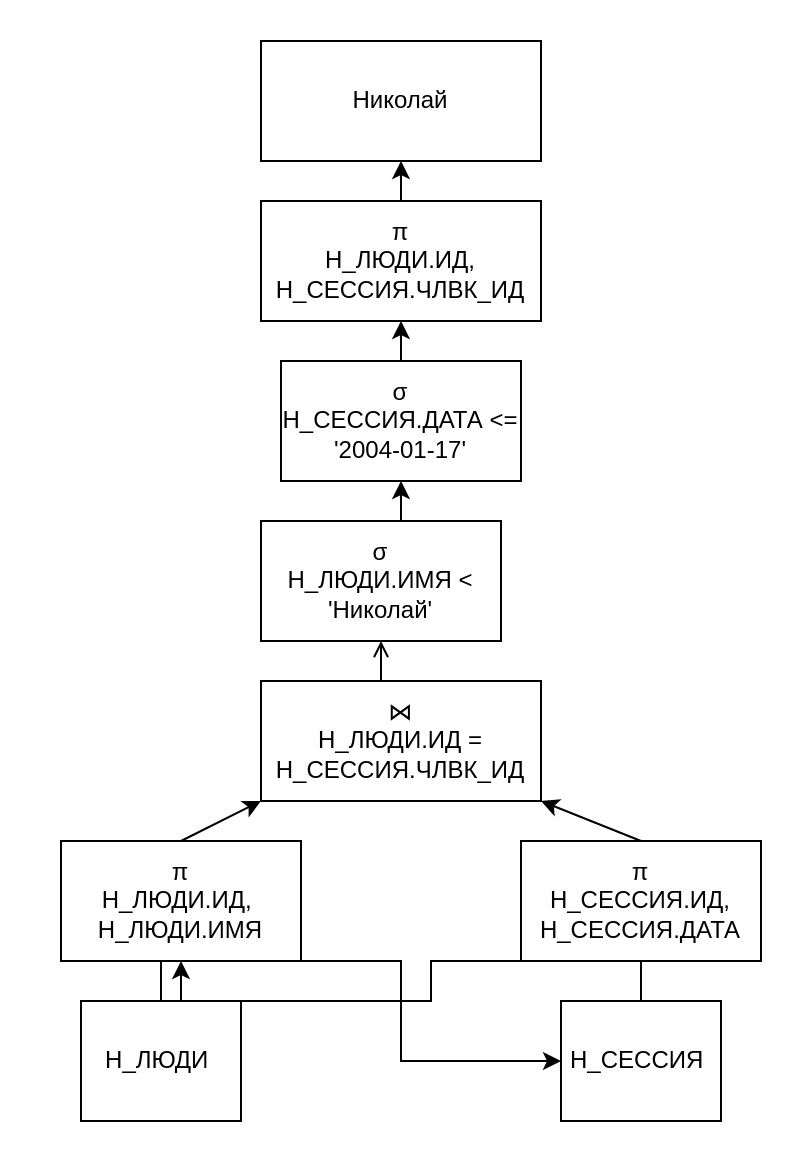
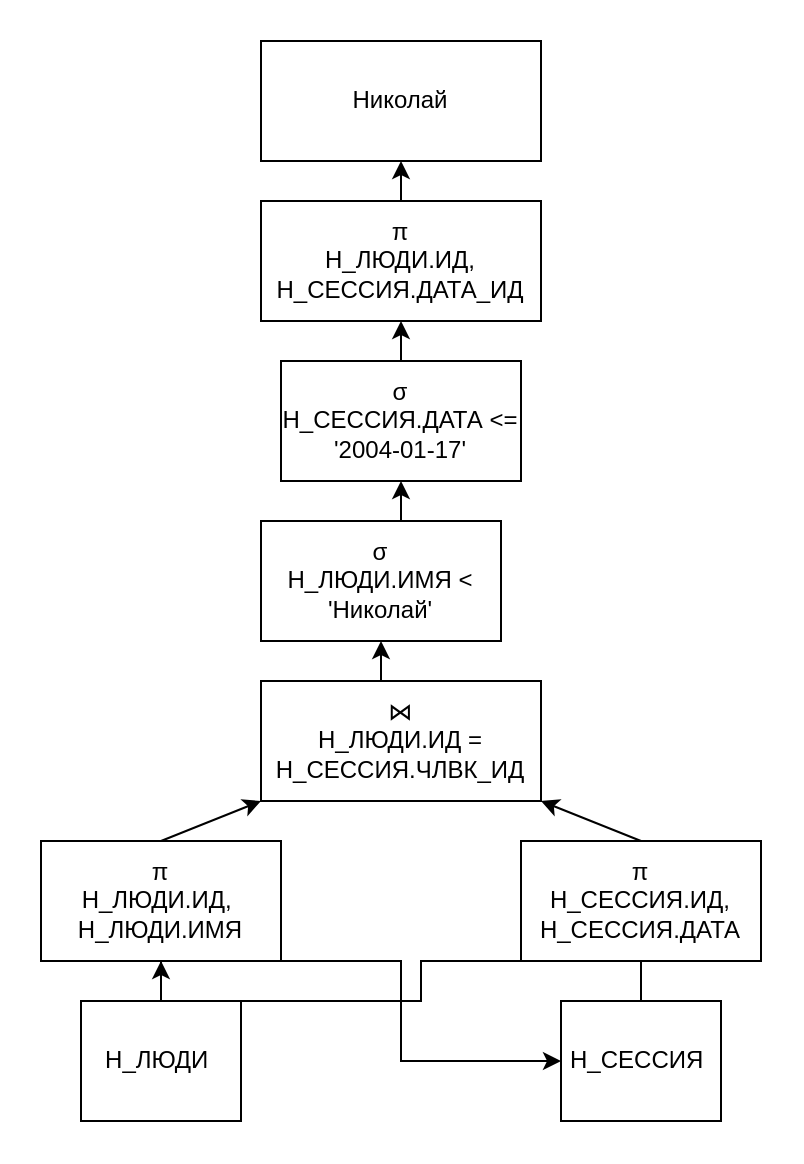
(401, 261) -> (401, 261)
(381, 653) -> (381, 656)
(181, 901) -> (161, 901)
